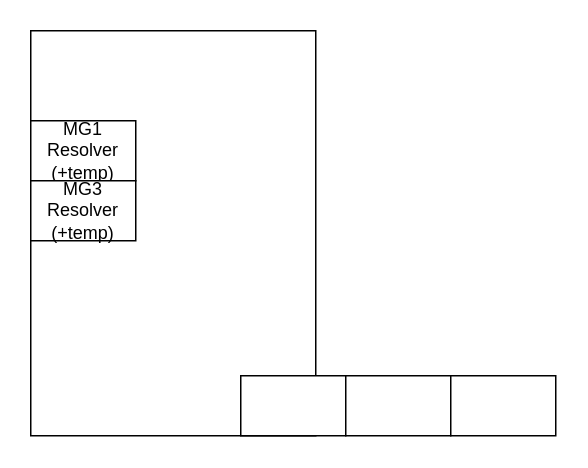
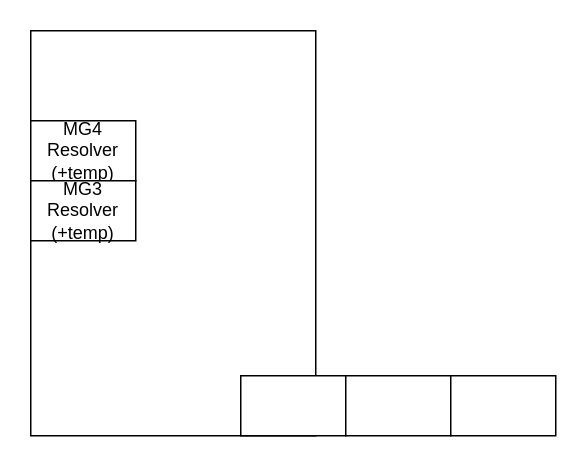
(83, 151) -> (83, 151)
